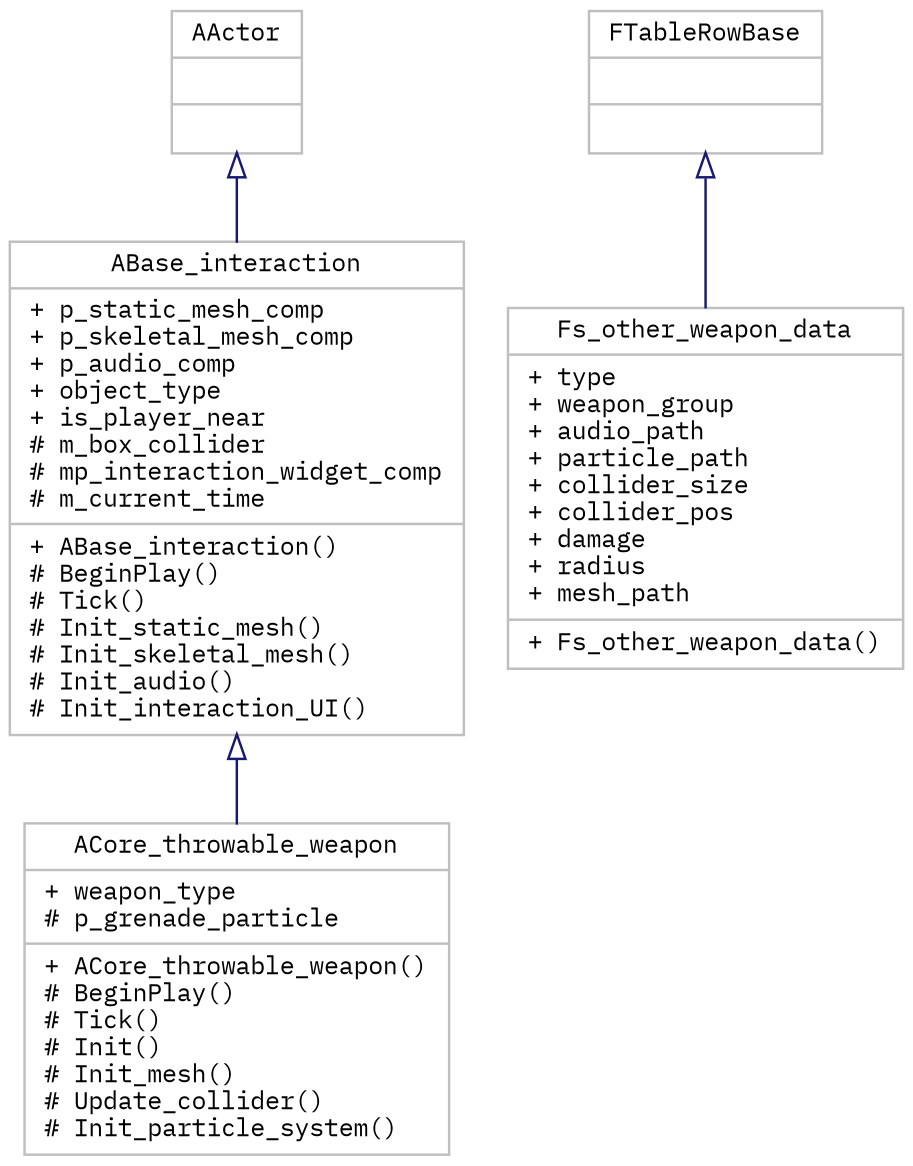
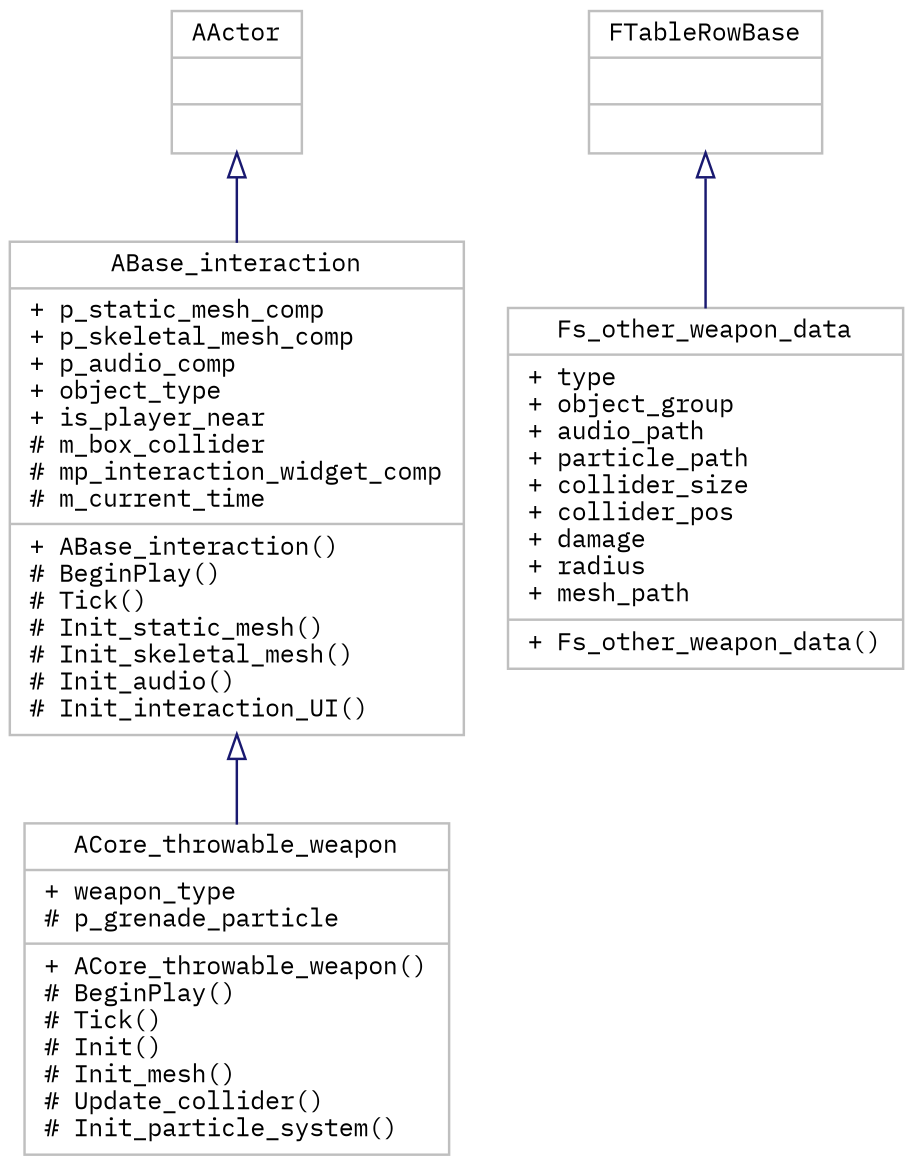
(632, 405) -> (632, 405)
